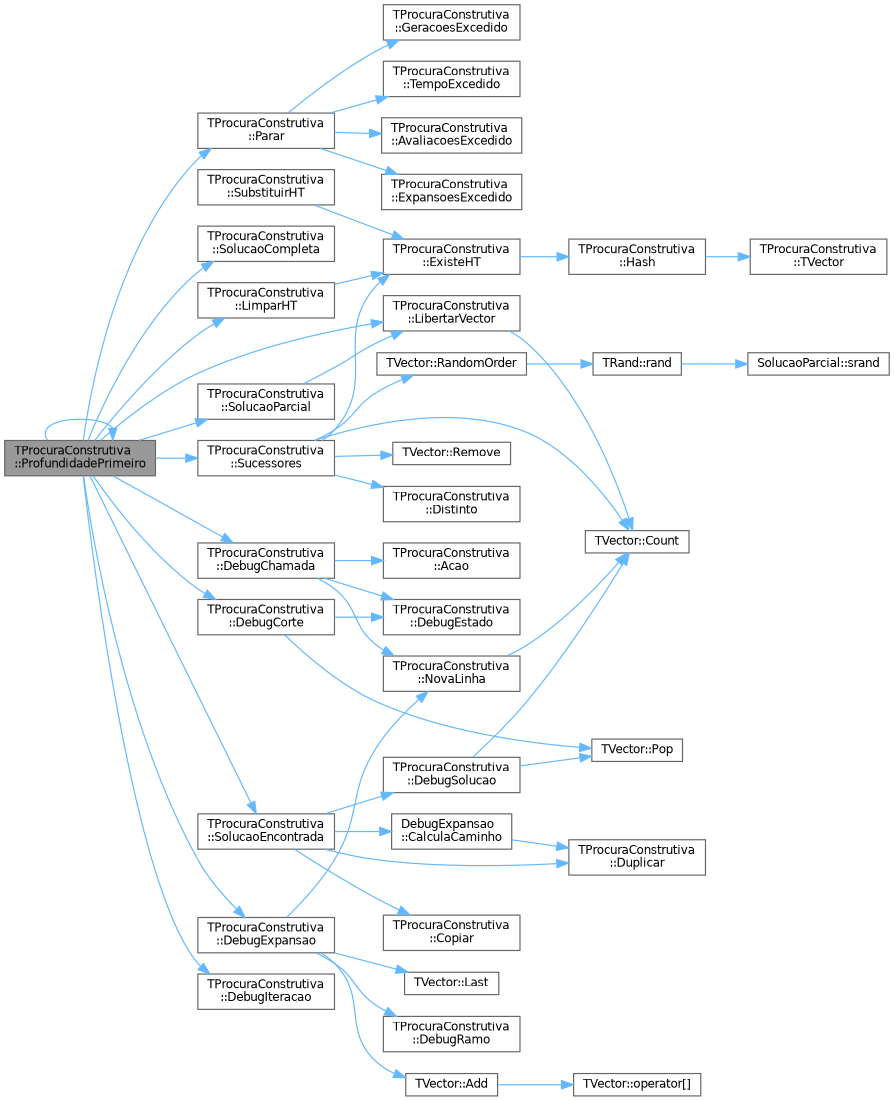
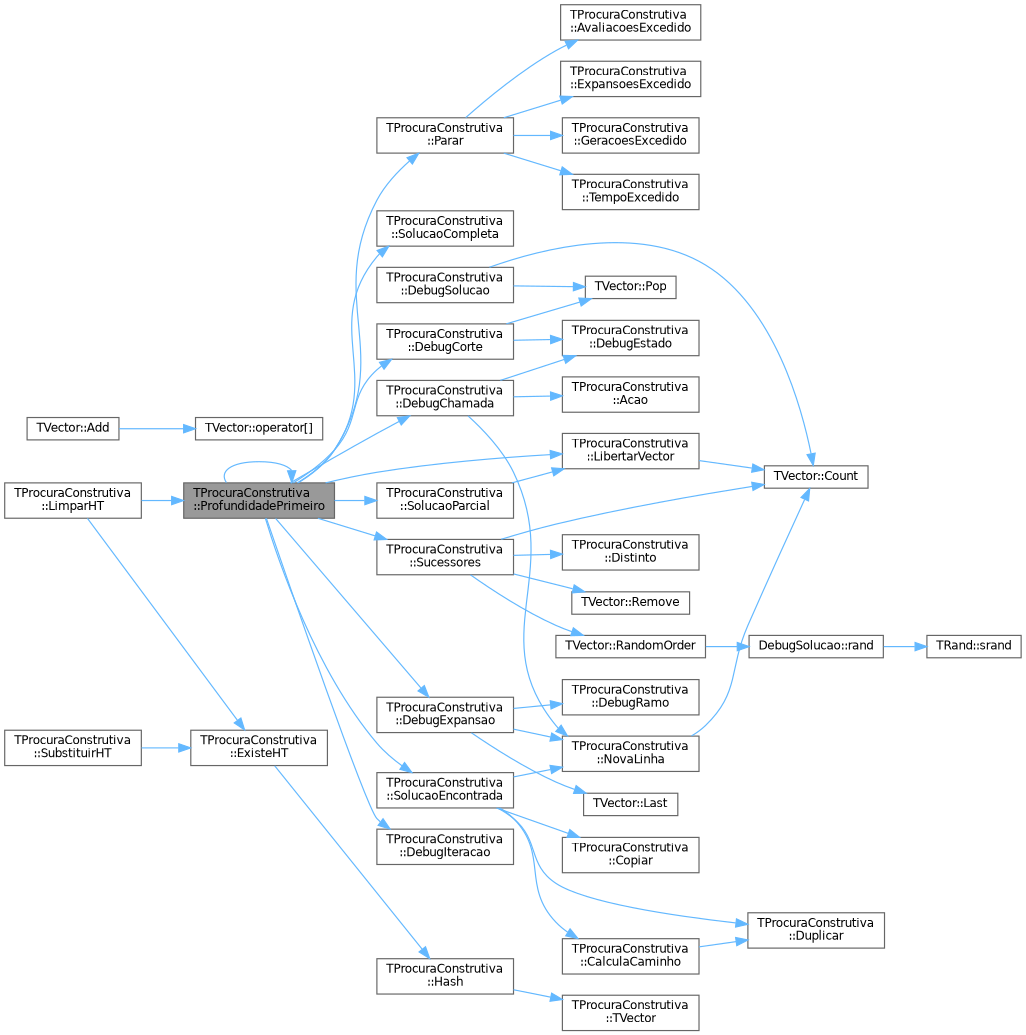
(355, 363) -> none
(637, 364) -> (816, 647)
(819, 364) -> (974, 647)
(150, 377) -> (157, 501)
(346, 807) -> (525, 775)
(452, 832) -> (631, 956)
(355, 1015) -> none
